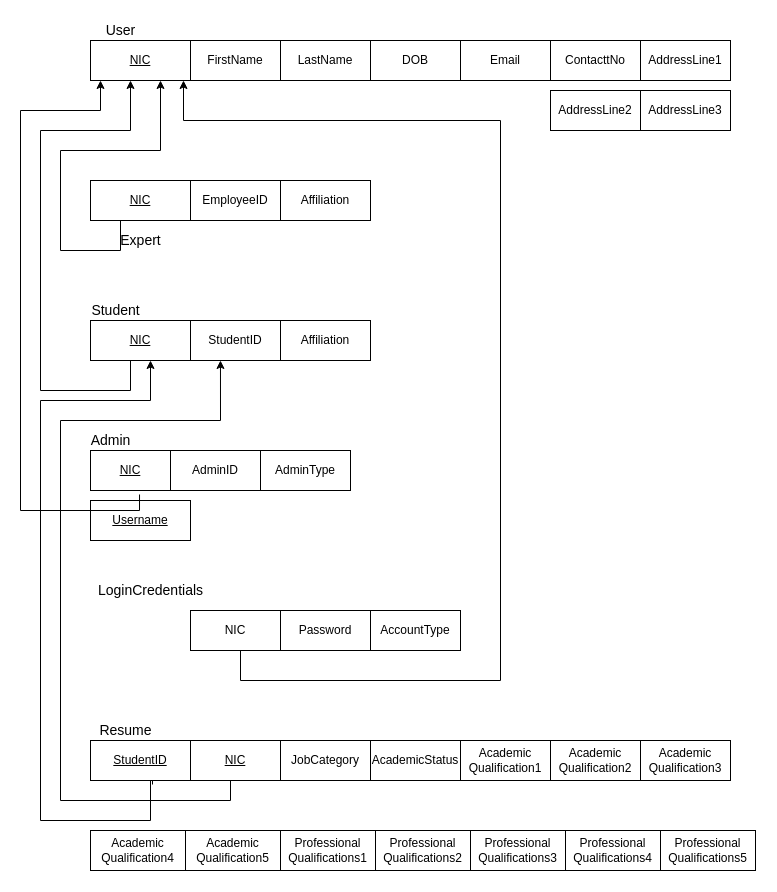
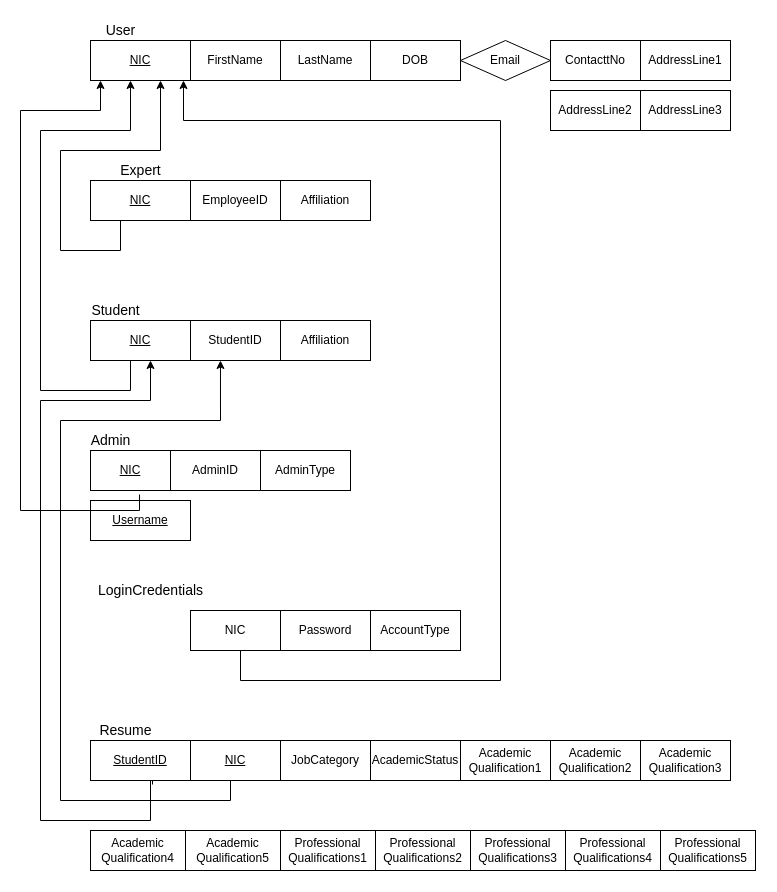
(506, 61) -> (506, 61)
(141, 241) -> (141, 171)
